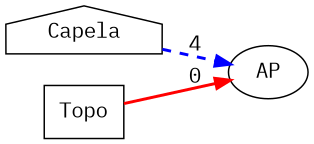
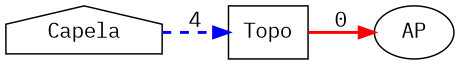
(189, 55) -> (188, 32)
